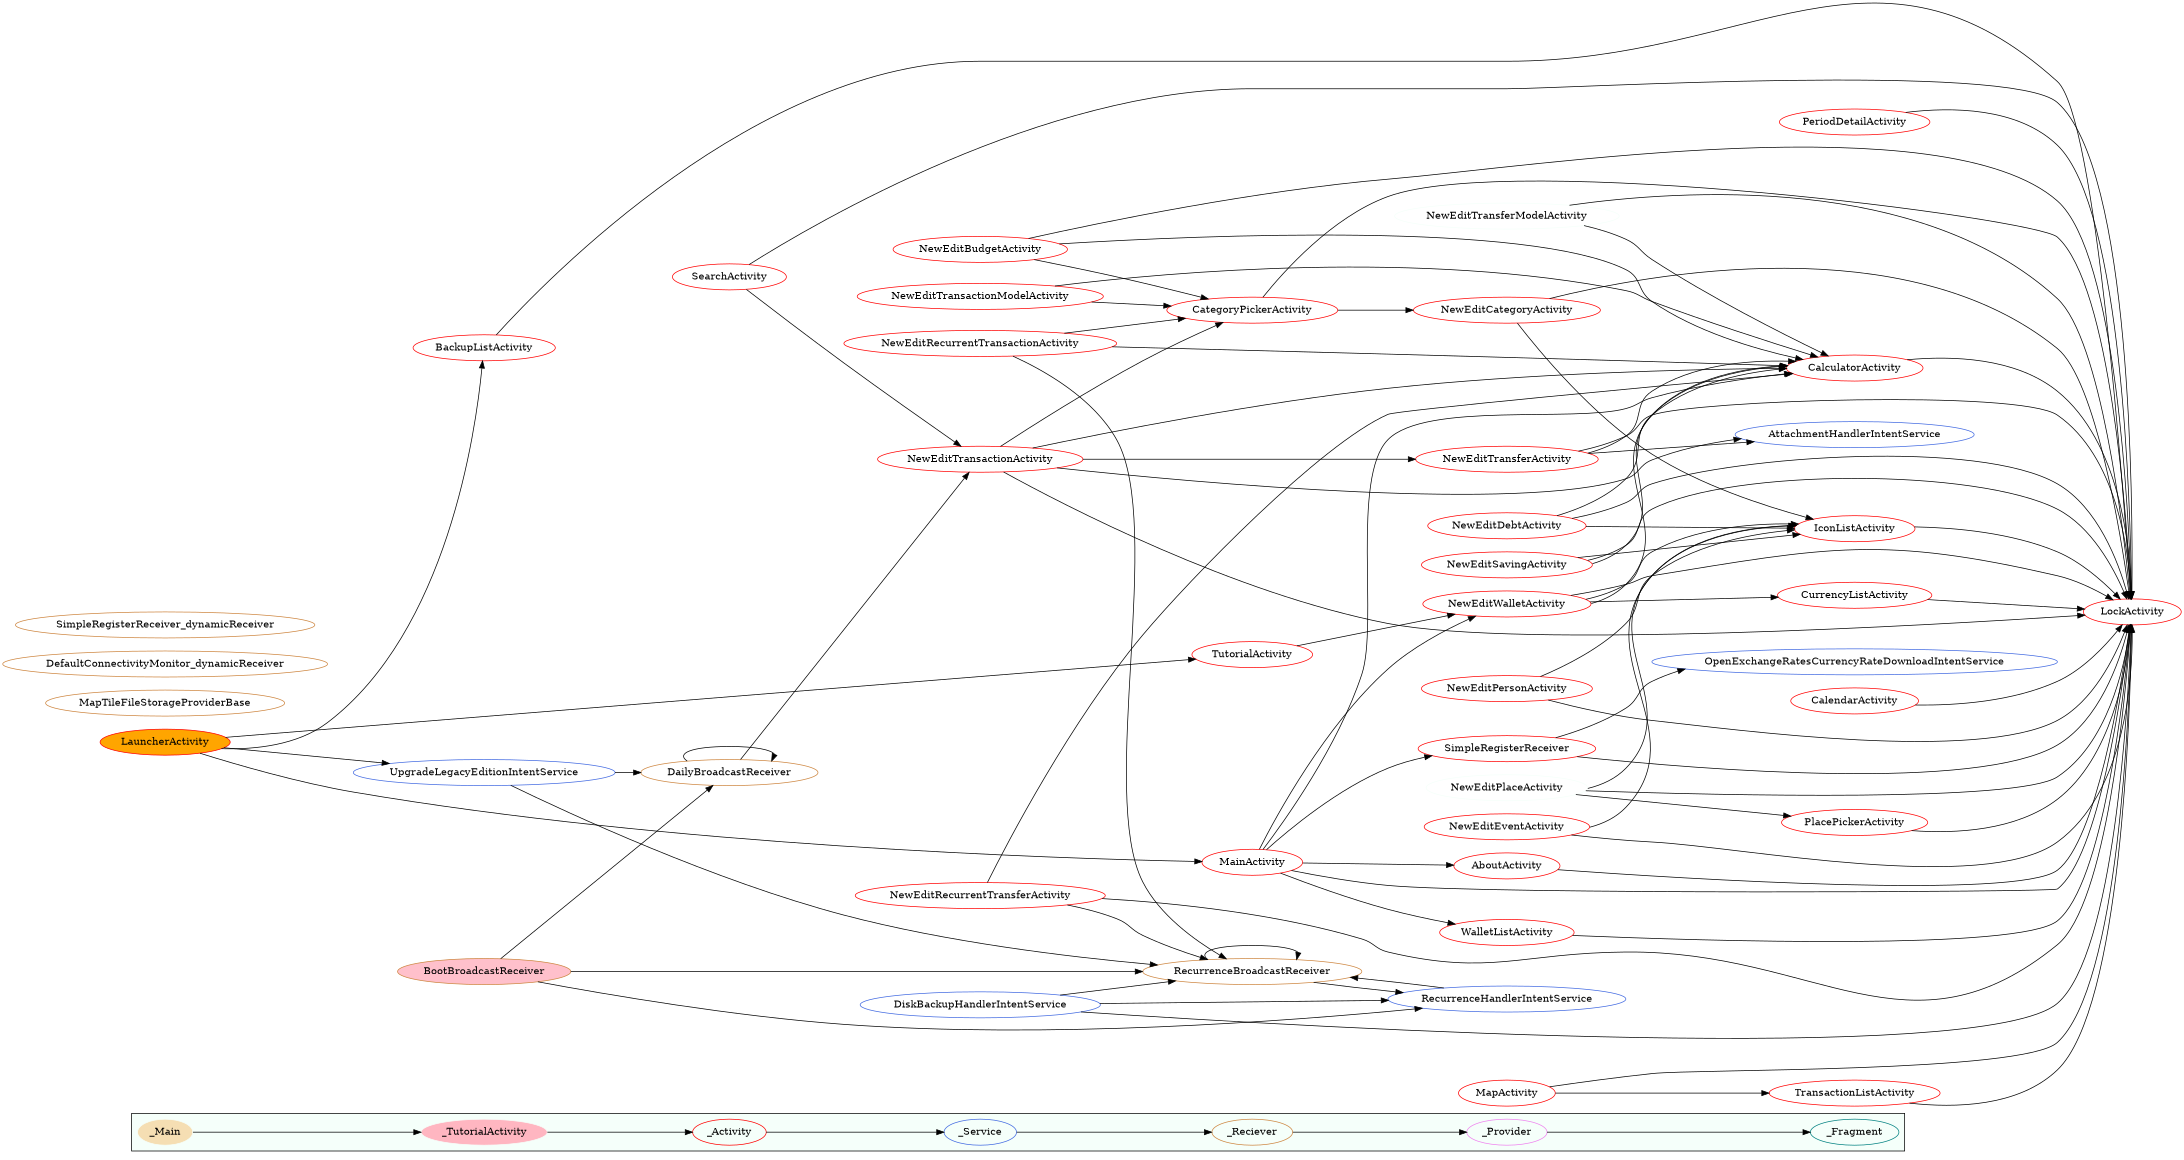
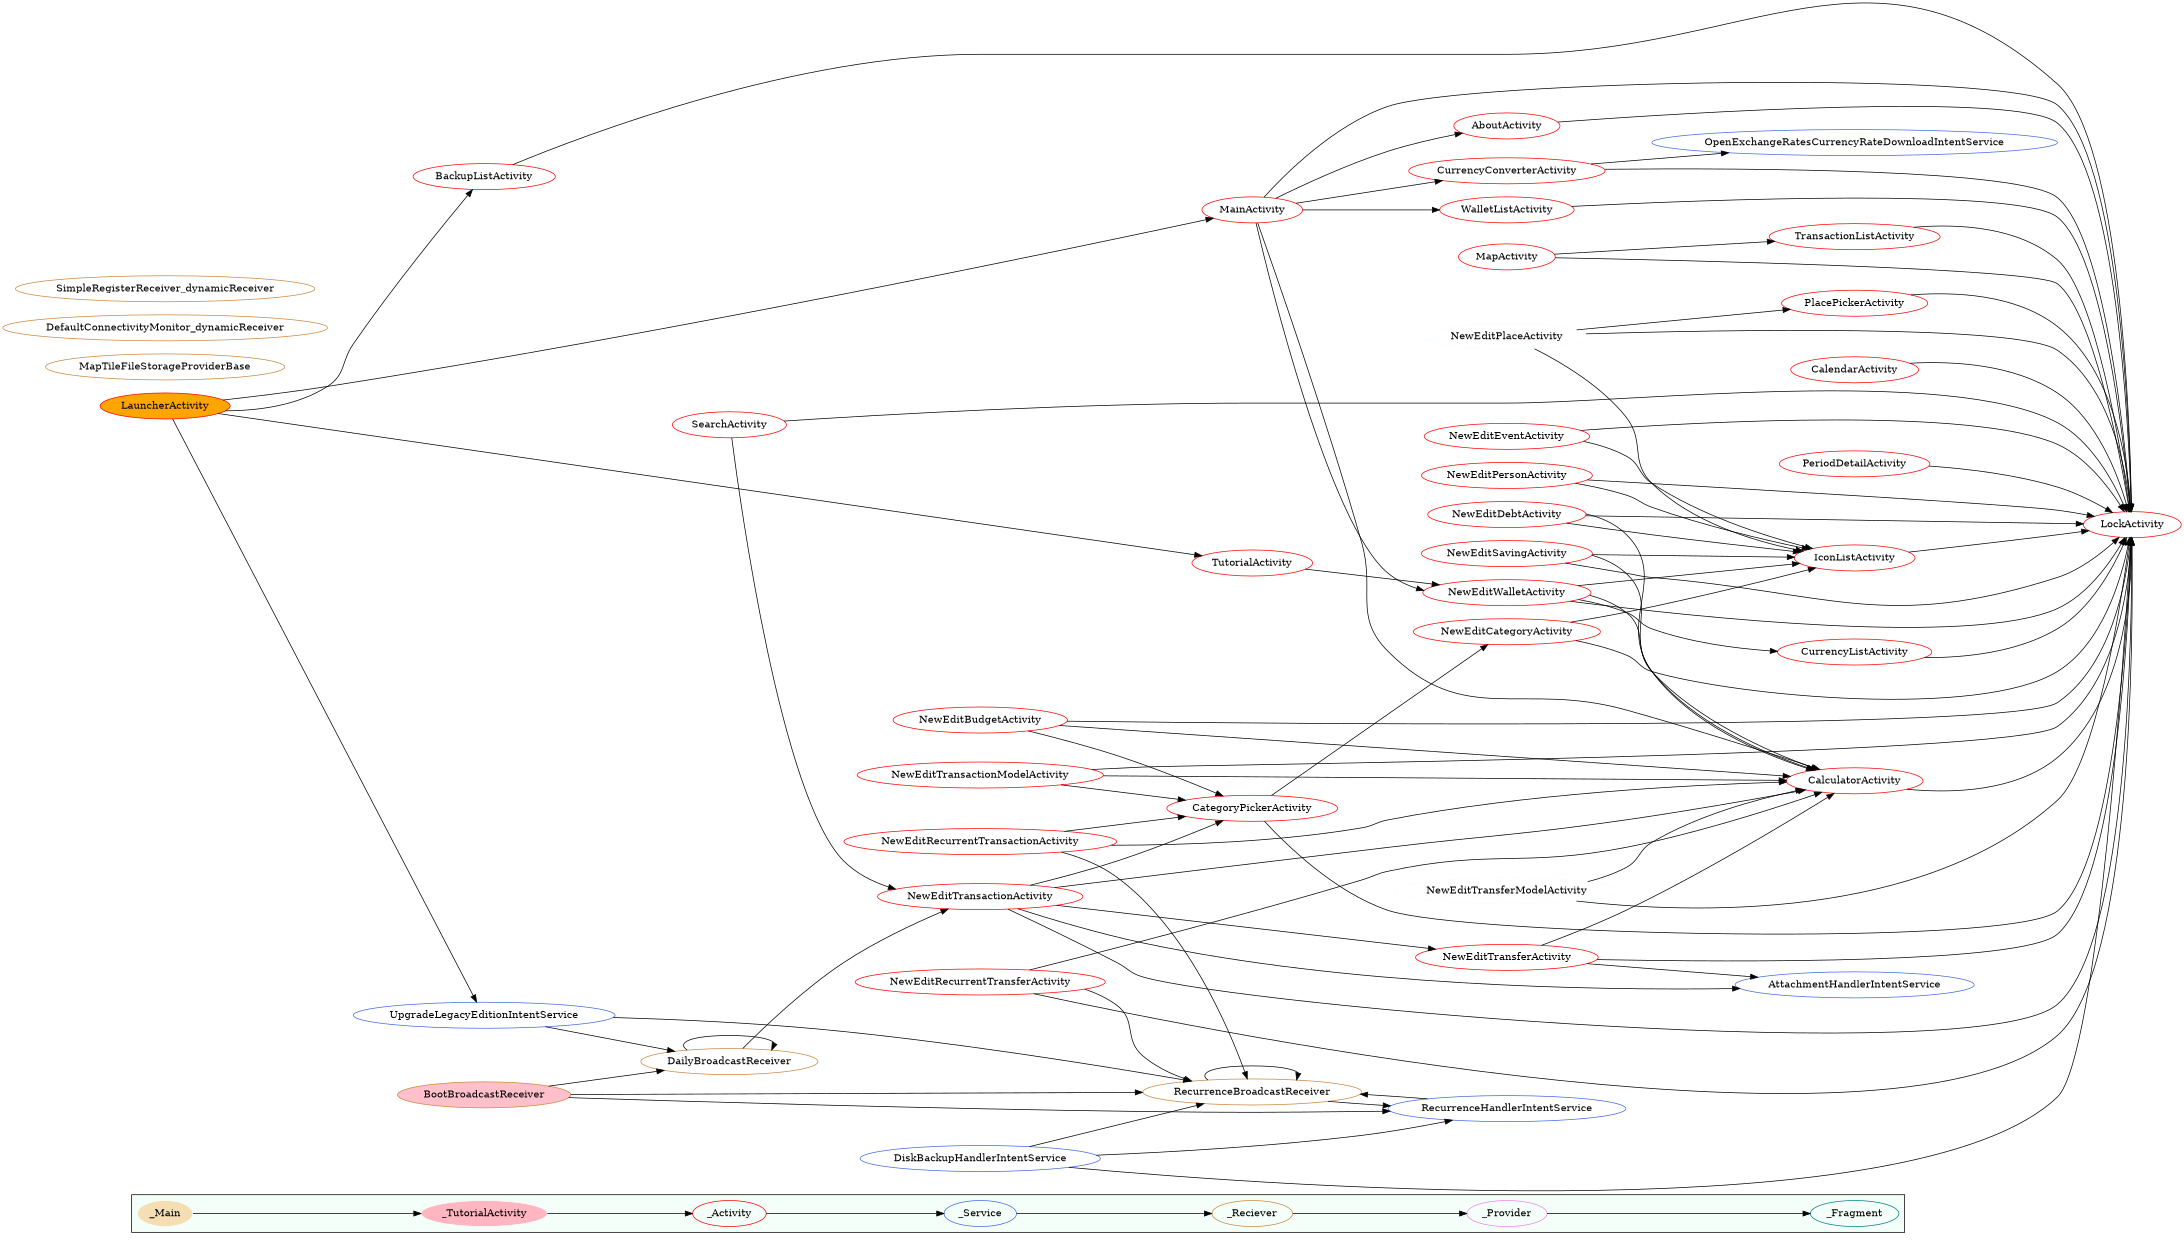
(1507, 749) -> (1507, 171)
none -> (1676, 755)
